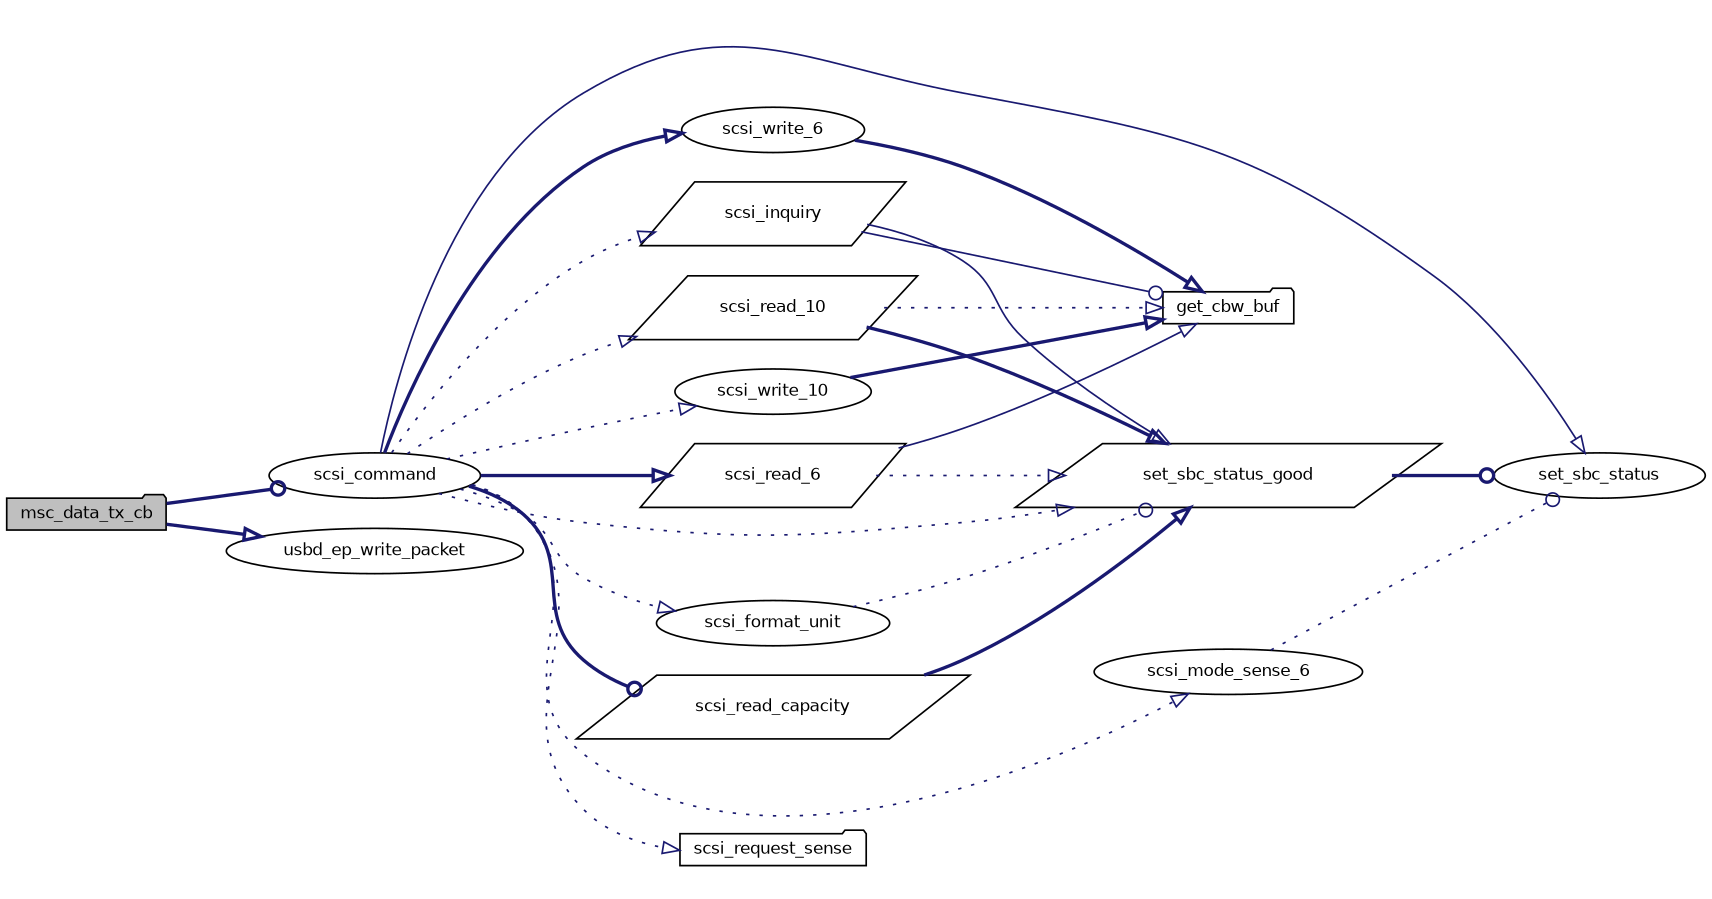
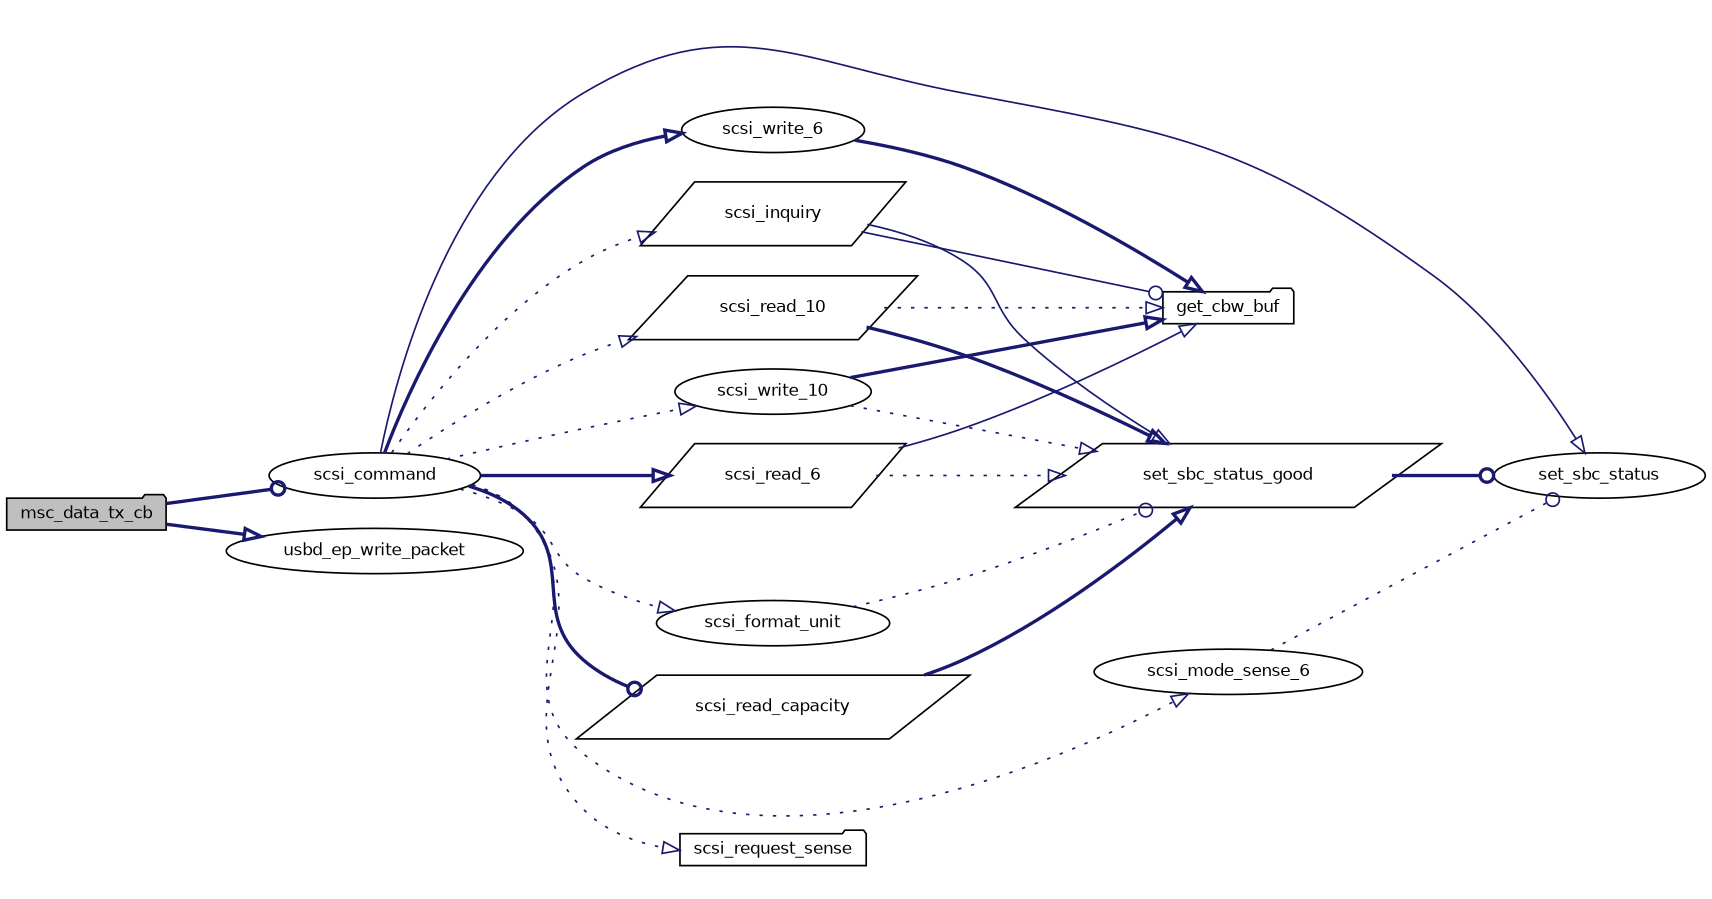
(747, 535) -> (942, 423)
